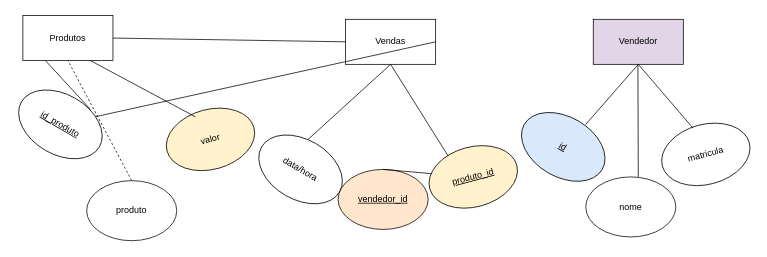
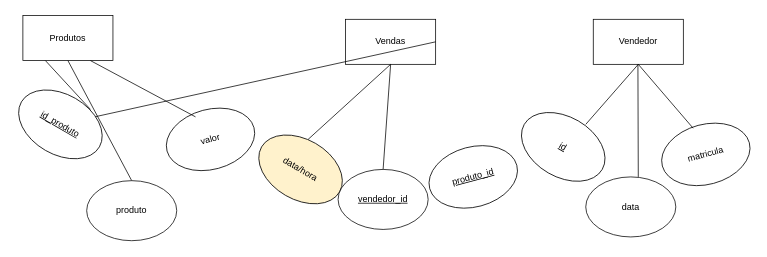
(229, 40) -> none
(638, 42) -> (638, 42)
(420, 111) -> none
(100, 121) -> (100, 121)
(210, 139) -> (210, 139)
(563, 147) -> (563, 147)
(300, 169) -> (300, 169)
(407, 171) -> (386, 119)
(473, 177) -> (473, 177)
(383, 199) -> (383, 199)
(630, 207) -> (630, 207)
